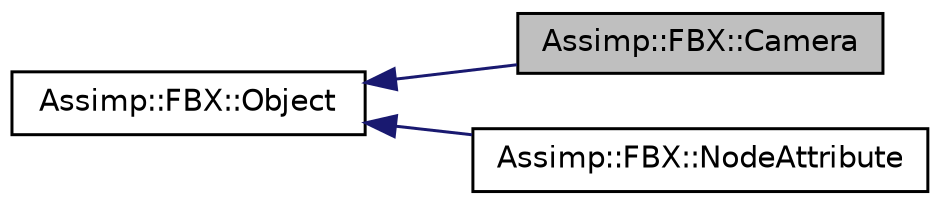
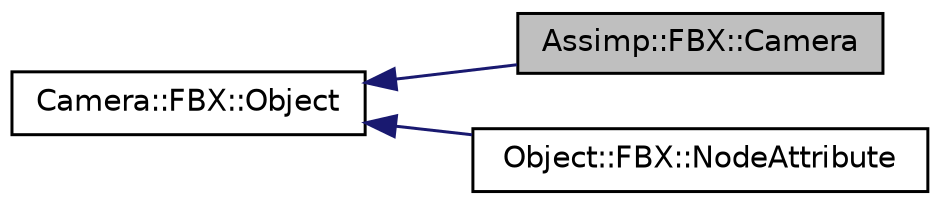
(189, 103) -> (189, 103)
(700, 160) -> (700, 160)
